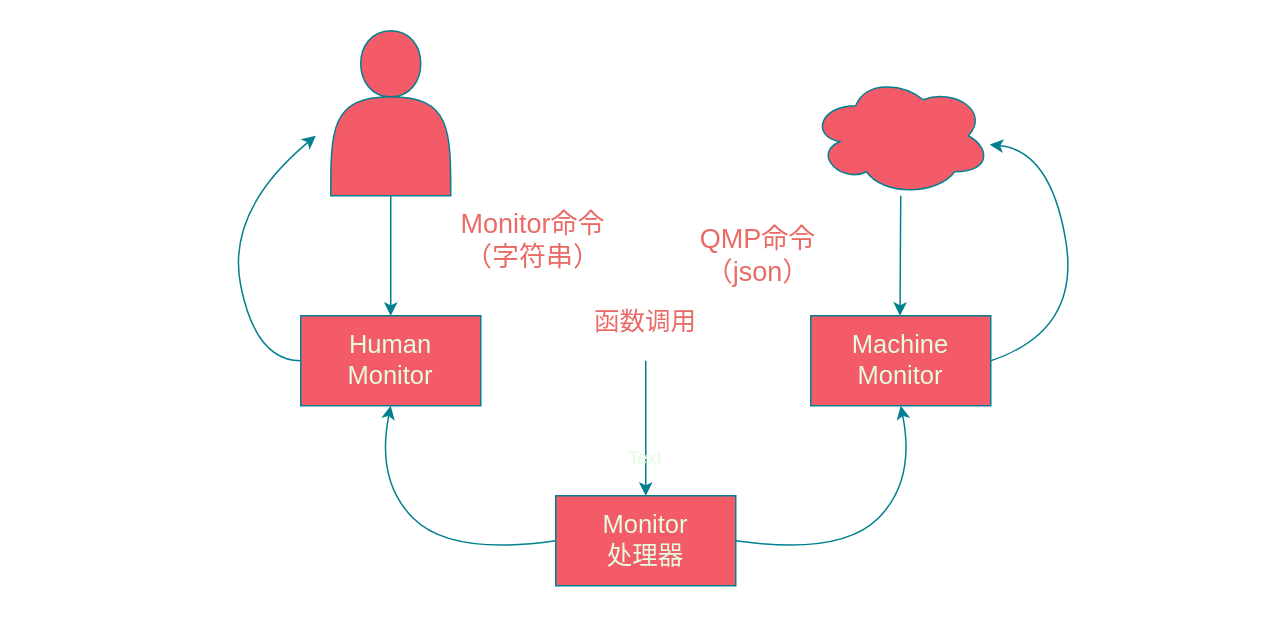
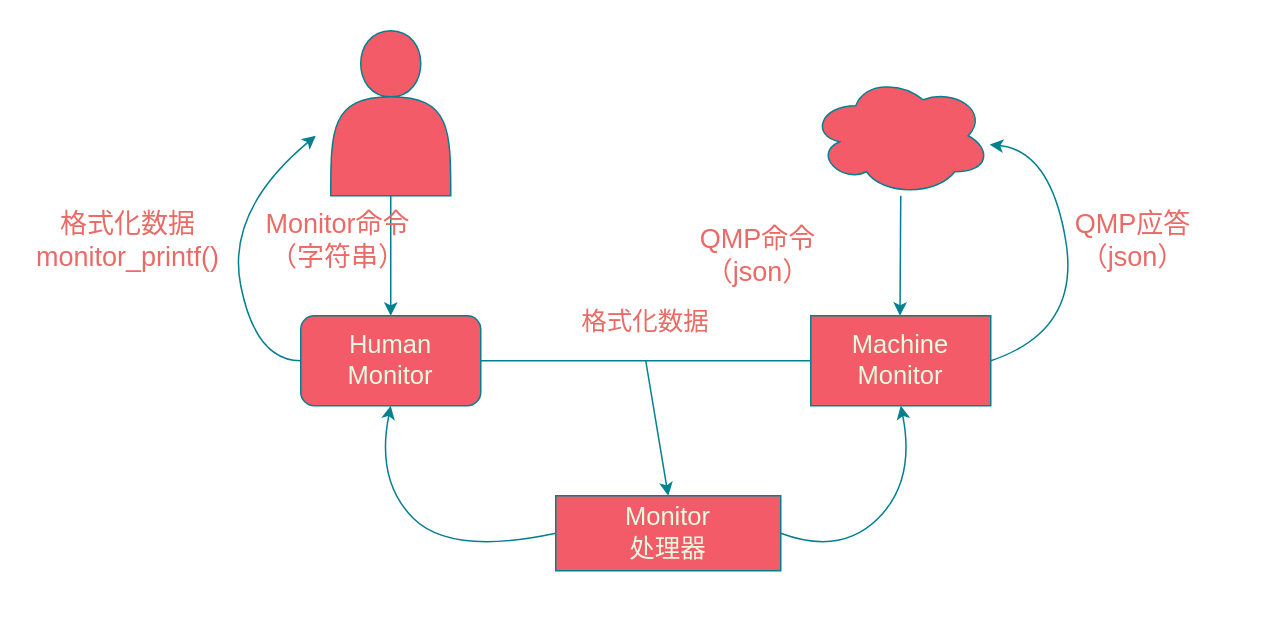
none -> (128, 241)
(533, 241) -> (338, 241)
none -> (1133, 241)
(646, 323) -> (646, 323)
(391, 361) -> (391, 361)
none -> (648, 361)
(646, 458) -> none
(646, 541) -> (668, 533)
